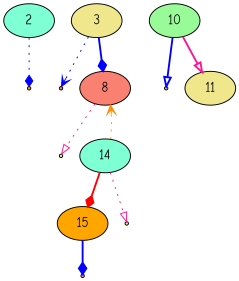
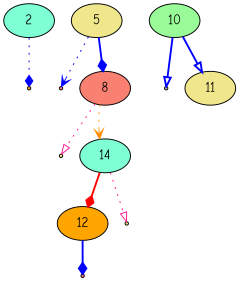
(97, 21) -> (97, 21)
(190, 50) -> (190, 50)
(111, 127) -> (99, 117)
(83, 223) -> (83, 223)
